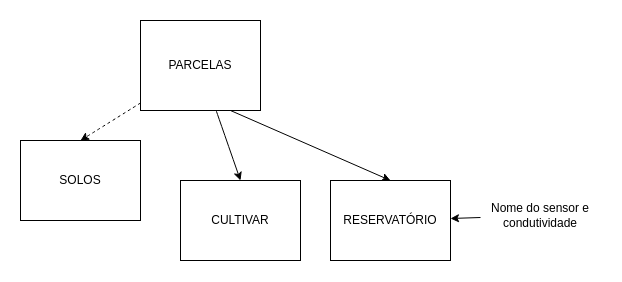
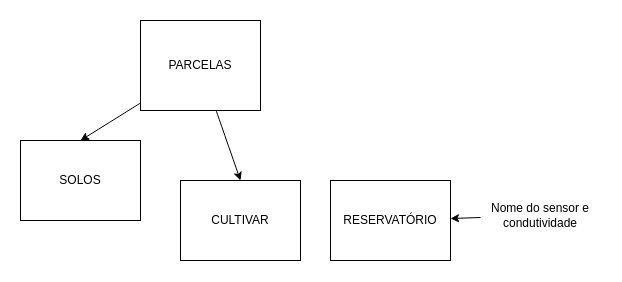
(112, 121) -> (112, 121)
(308, 144) -> none
